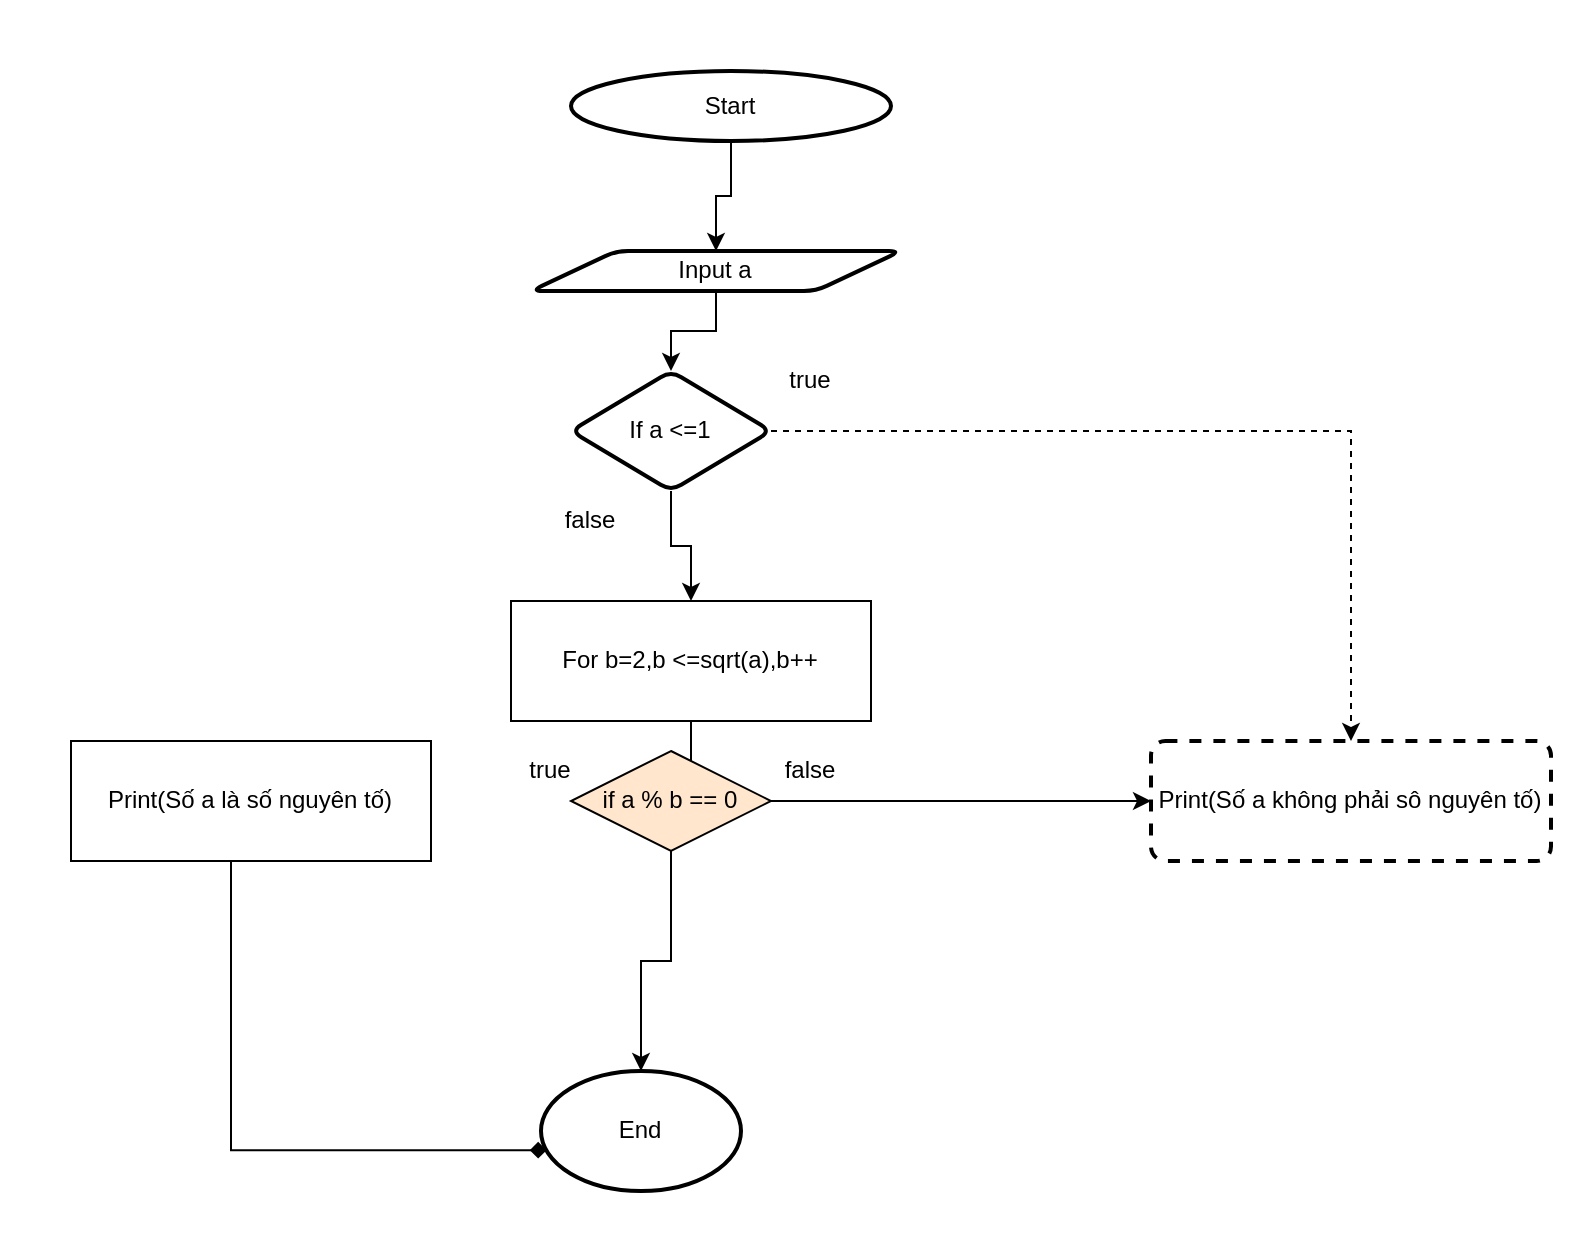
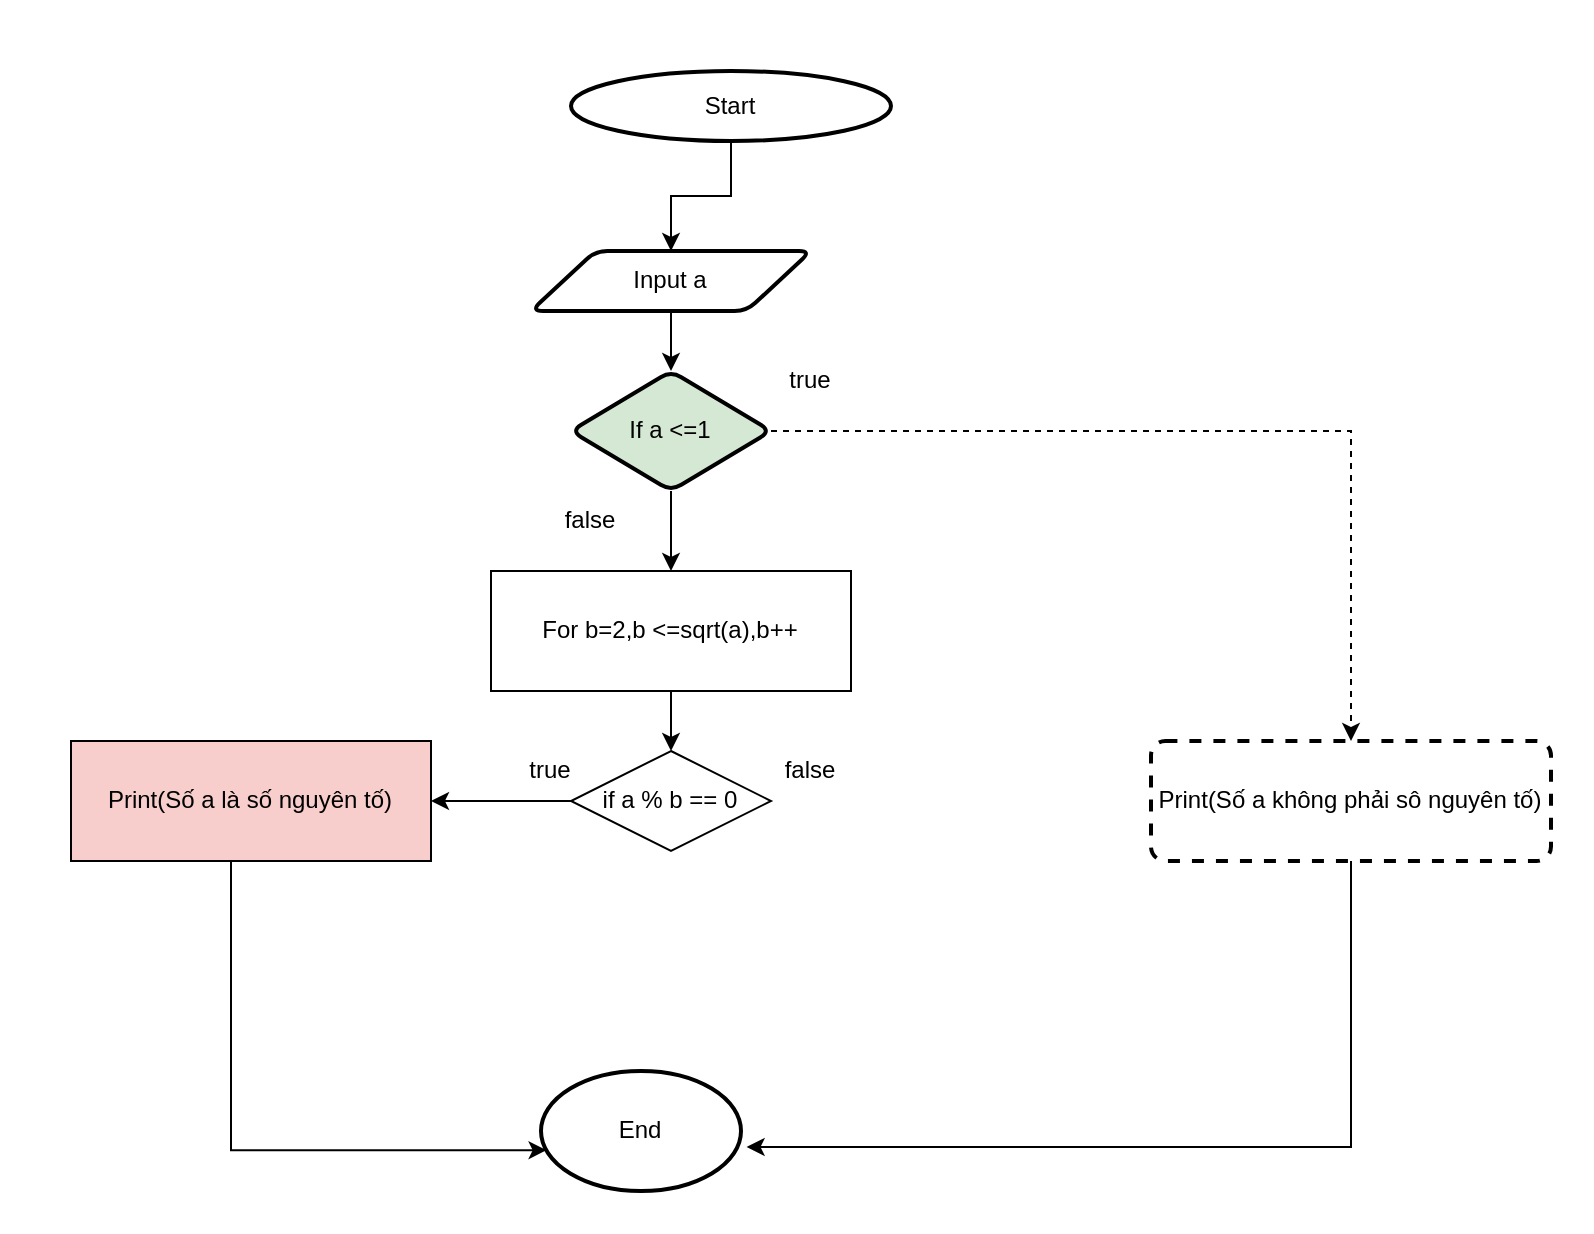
(716, 271) -> (671, 281)
(671, 431) -> (671, 431)
(691, 661) -> (671, 631)
(251, 801) -> (251, 801)
(671, 801) -> (671, 801)
(954, 801) -> none
(663, 961) -> (508, 801)
none -> (1199, 1147)
(530, 1150) -> (531, 1150)
